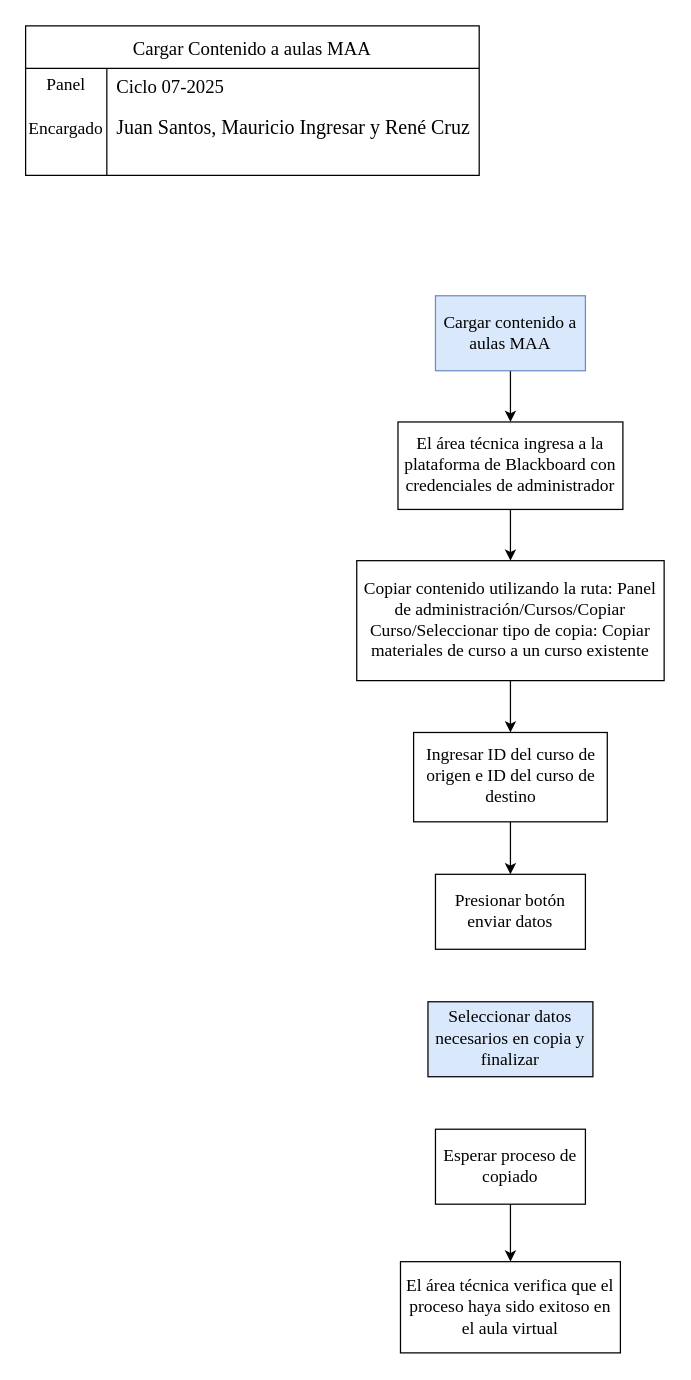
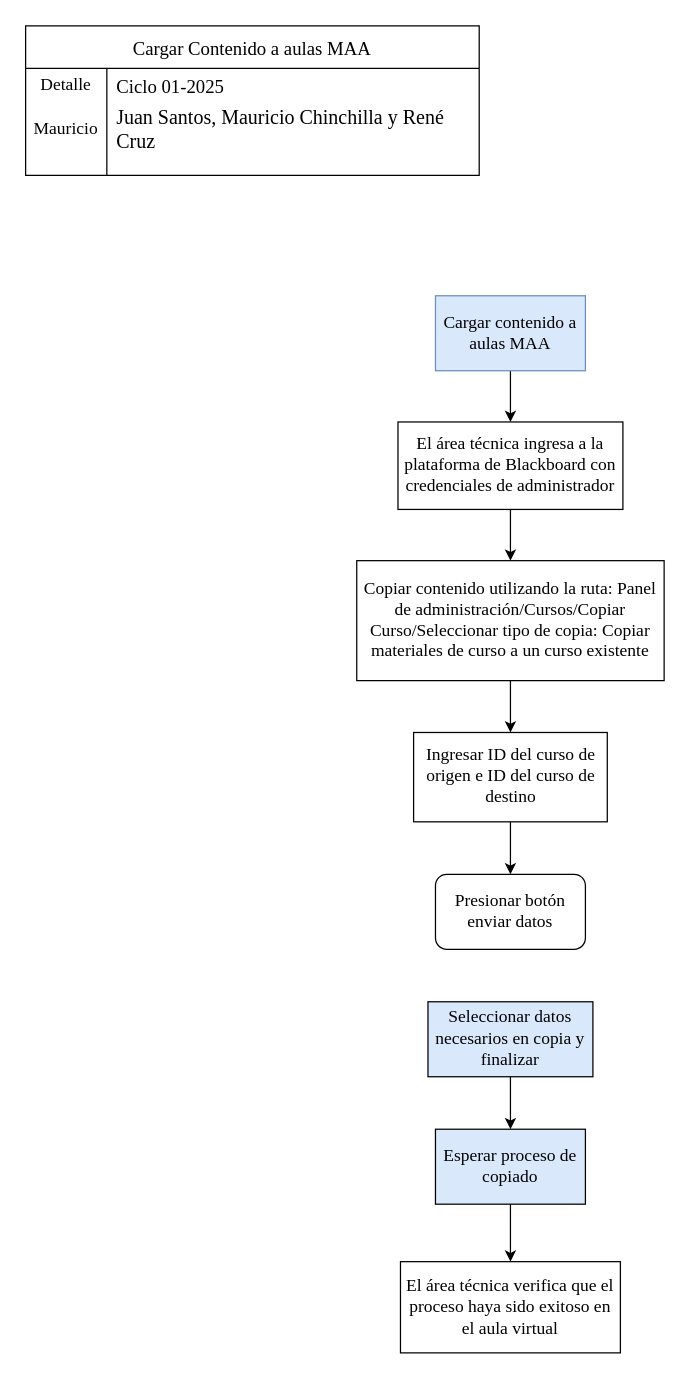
(66, 86) -> (66, 86)
(182, 86) -> (182, 86)
(66, 127) -> (66, 127)
(298, 127) -> (298, 127)
(511, 912) -> (511, 912)
none -> (511, 1099)
(511, 1167) -> (511, 1167)
